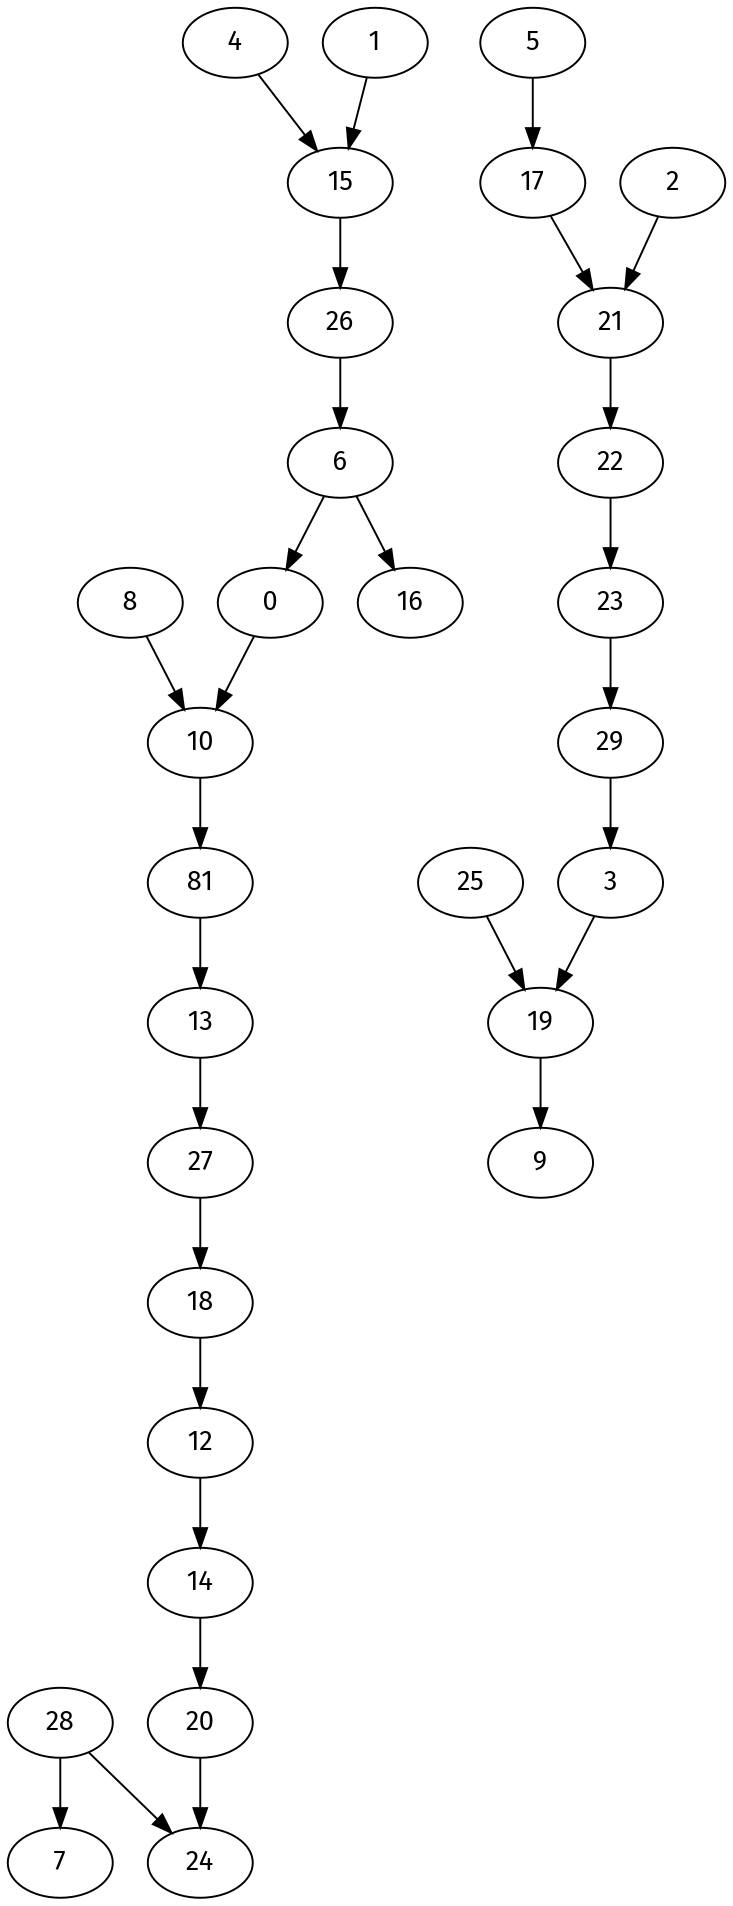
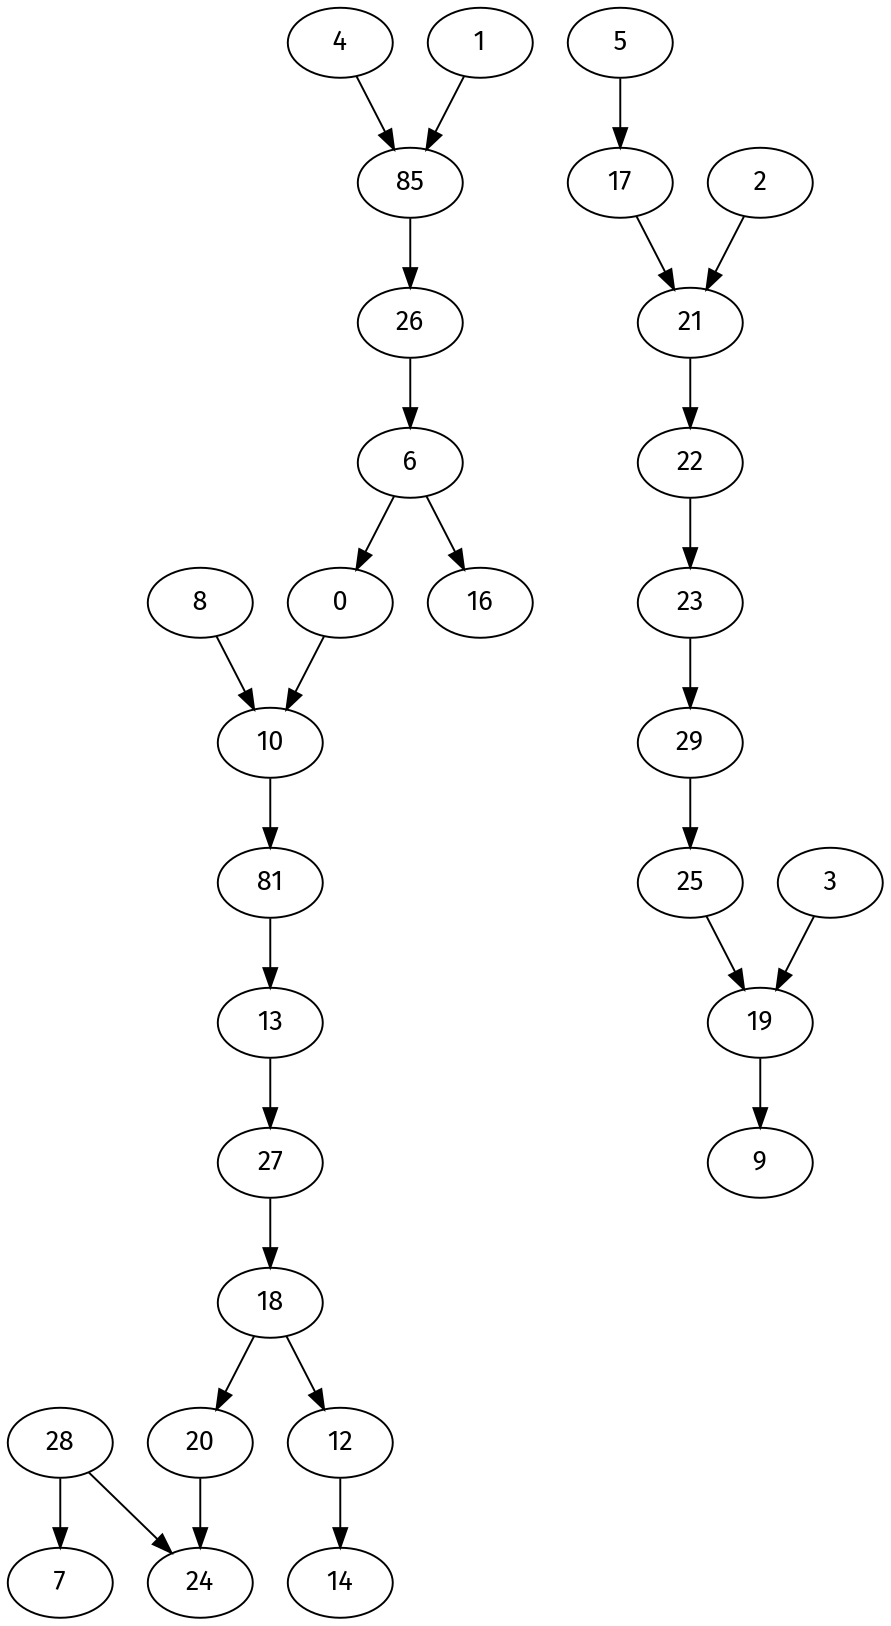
(340, 183) -> (410, 183)
(611, 803) -> (690, 803)
(200, 1643) -> (240, 1364)
